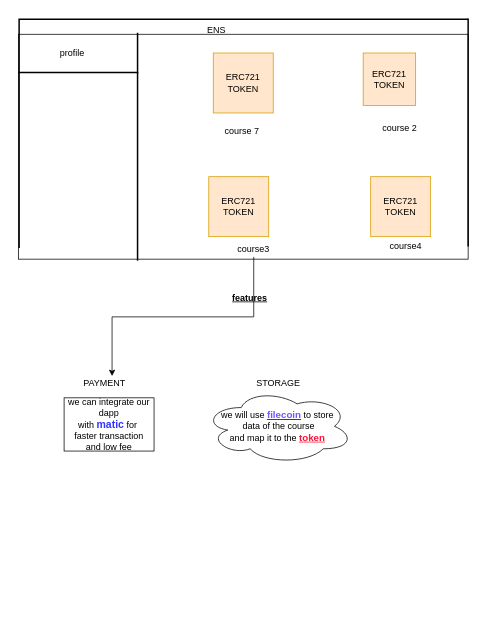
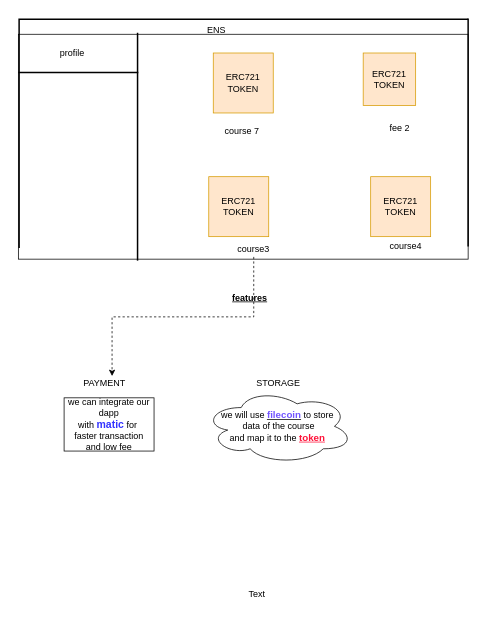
(398, 129) -> (398, 129)
(186, 317) -> (186, 317)
none -> (257, 594)
